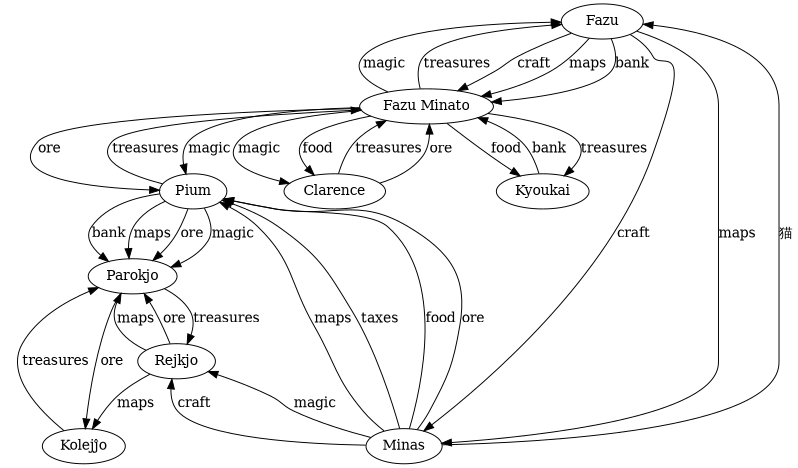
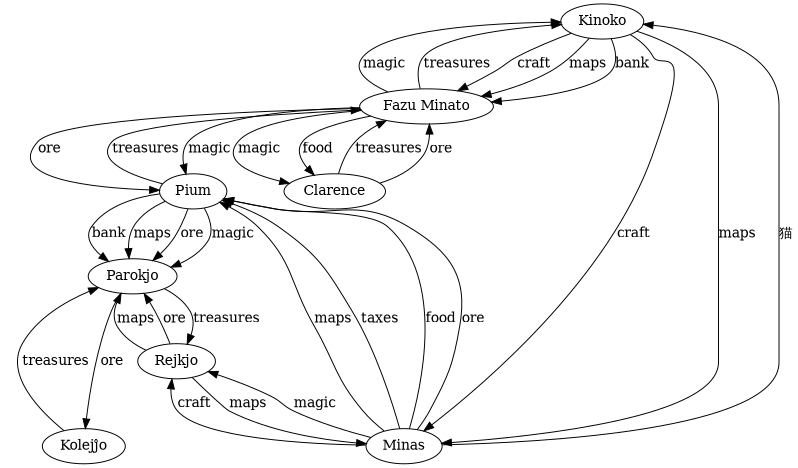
(602, 21) -> (602, 21)
(543, 191) -> none
(120, 394) -> (267, 426)
